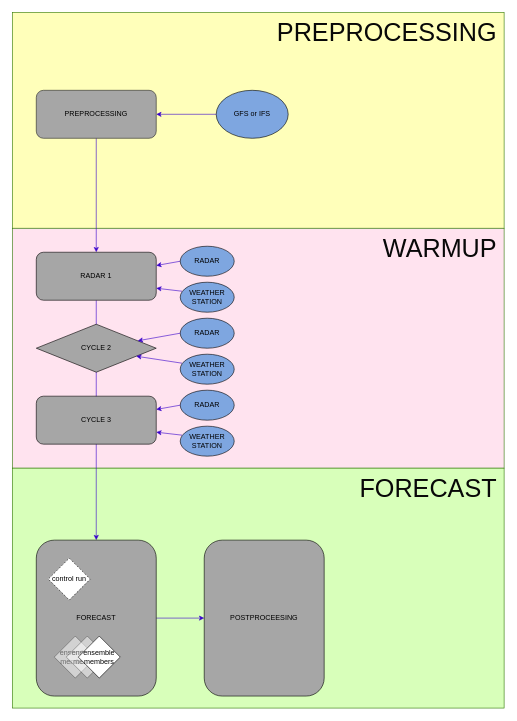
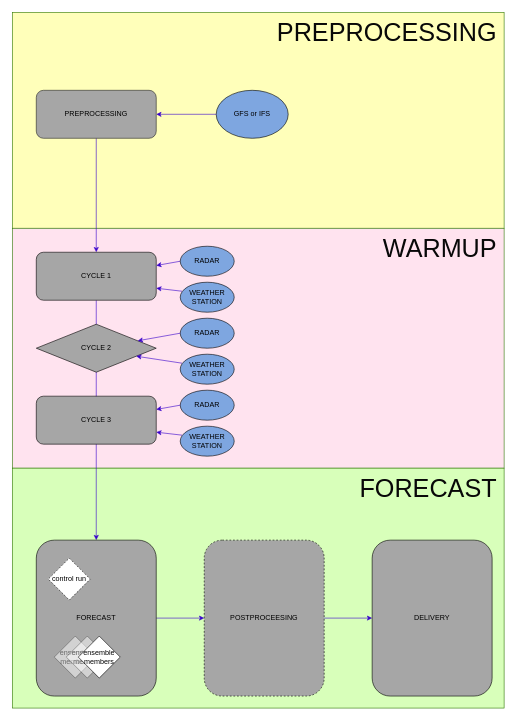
(96, 276) -> (96, 276)
(264, 618) -> (264, 618)
none -> (366, 618)
none -> (432, 618)
